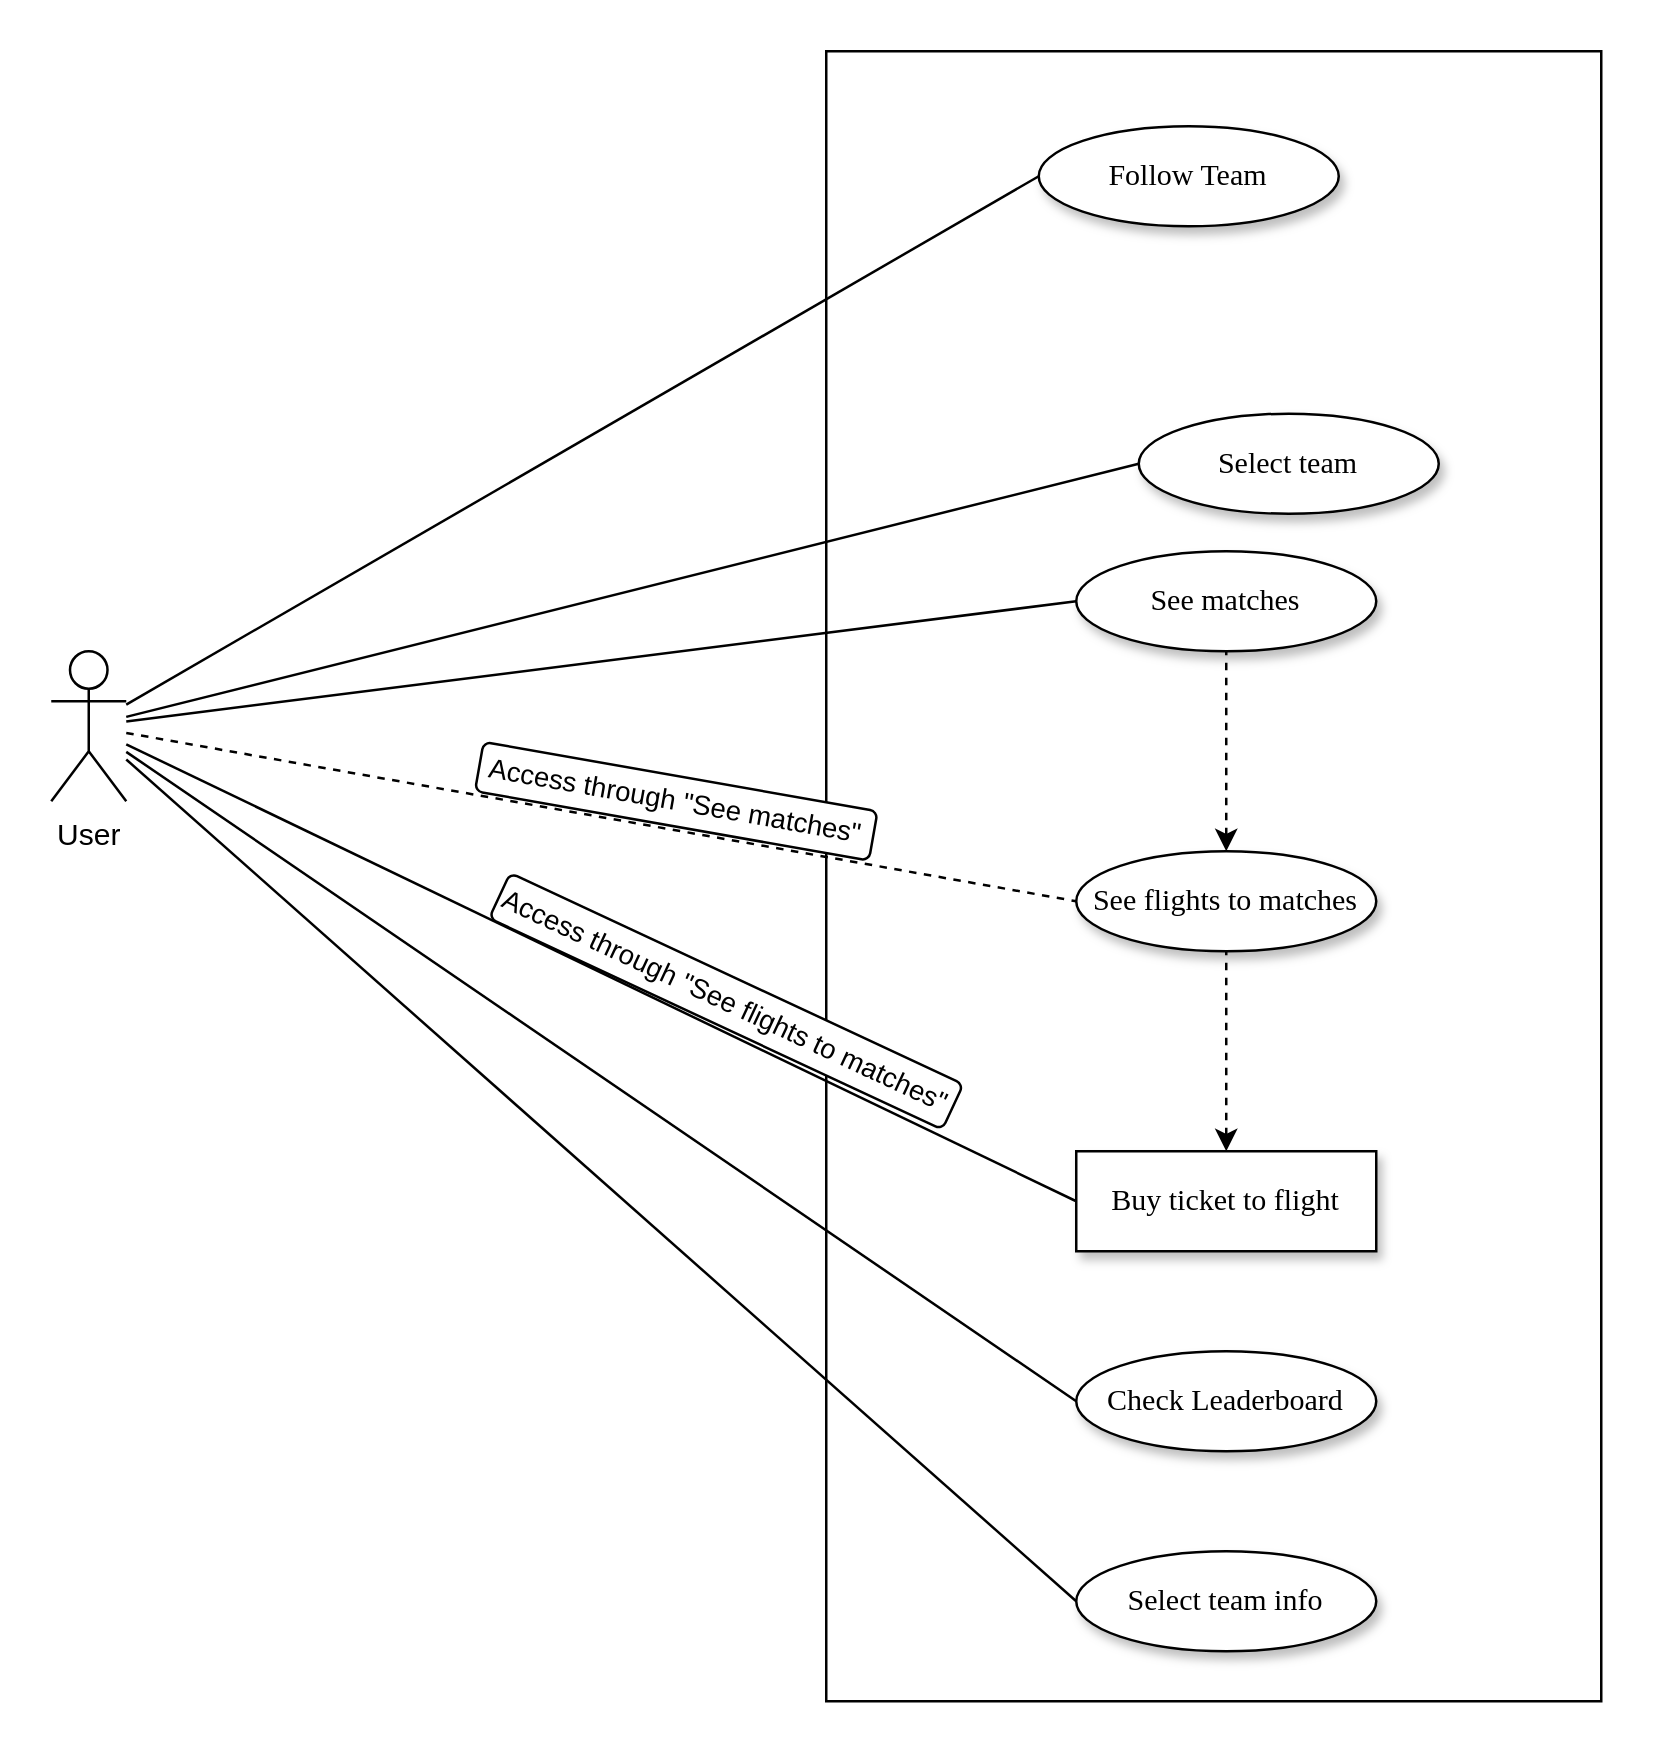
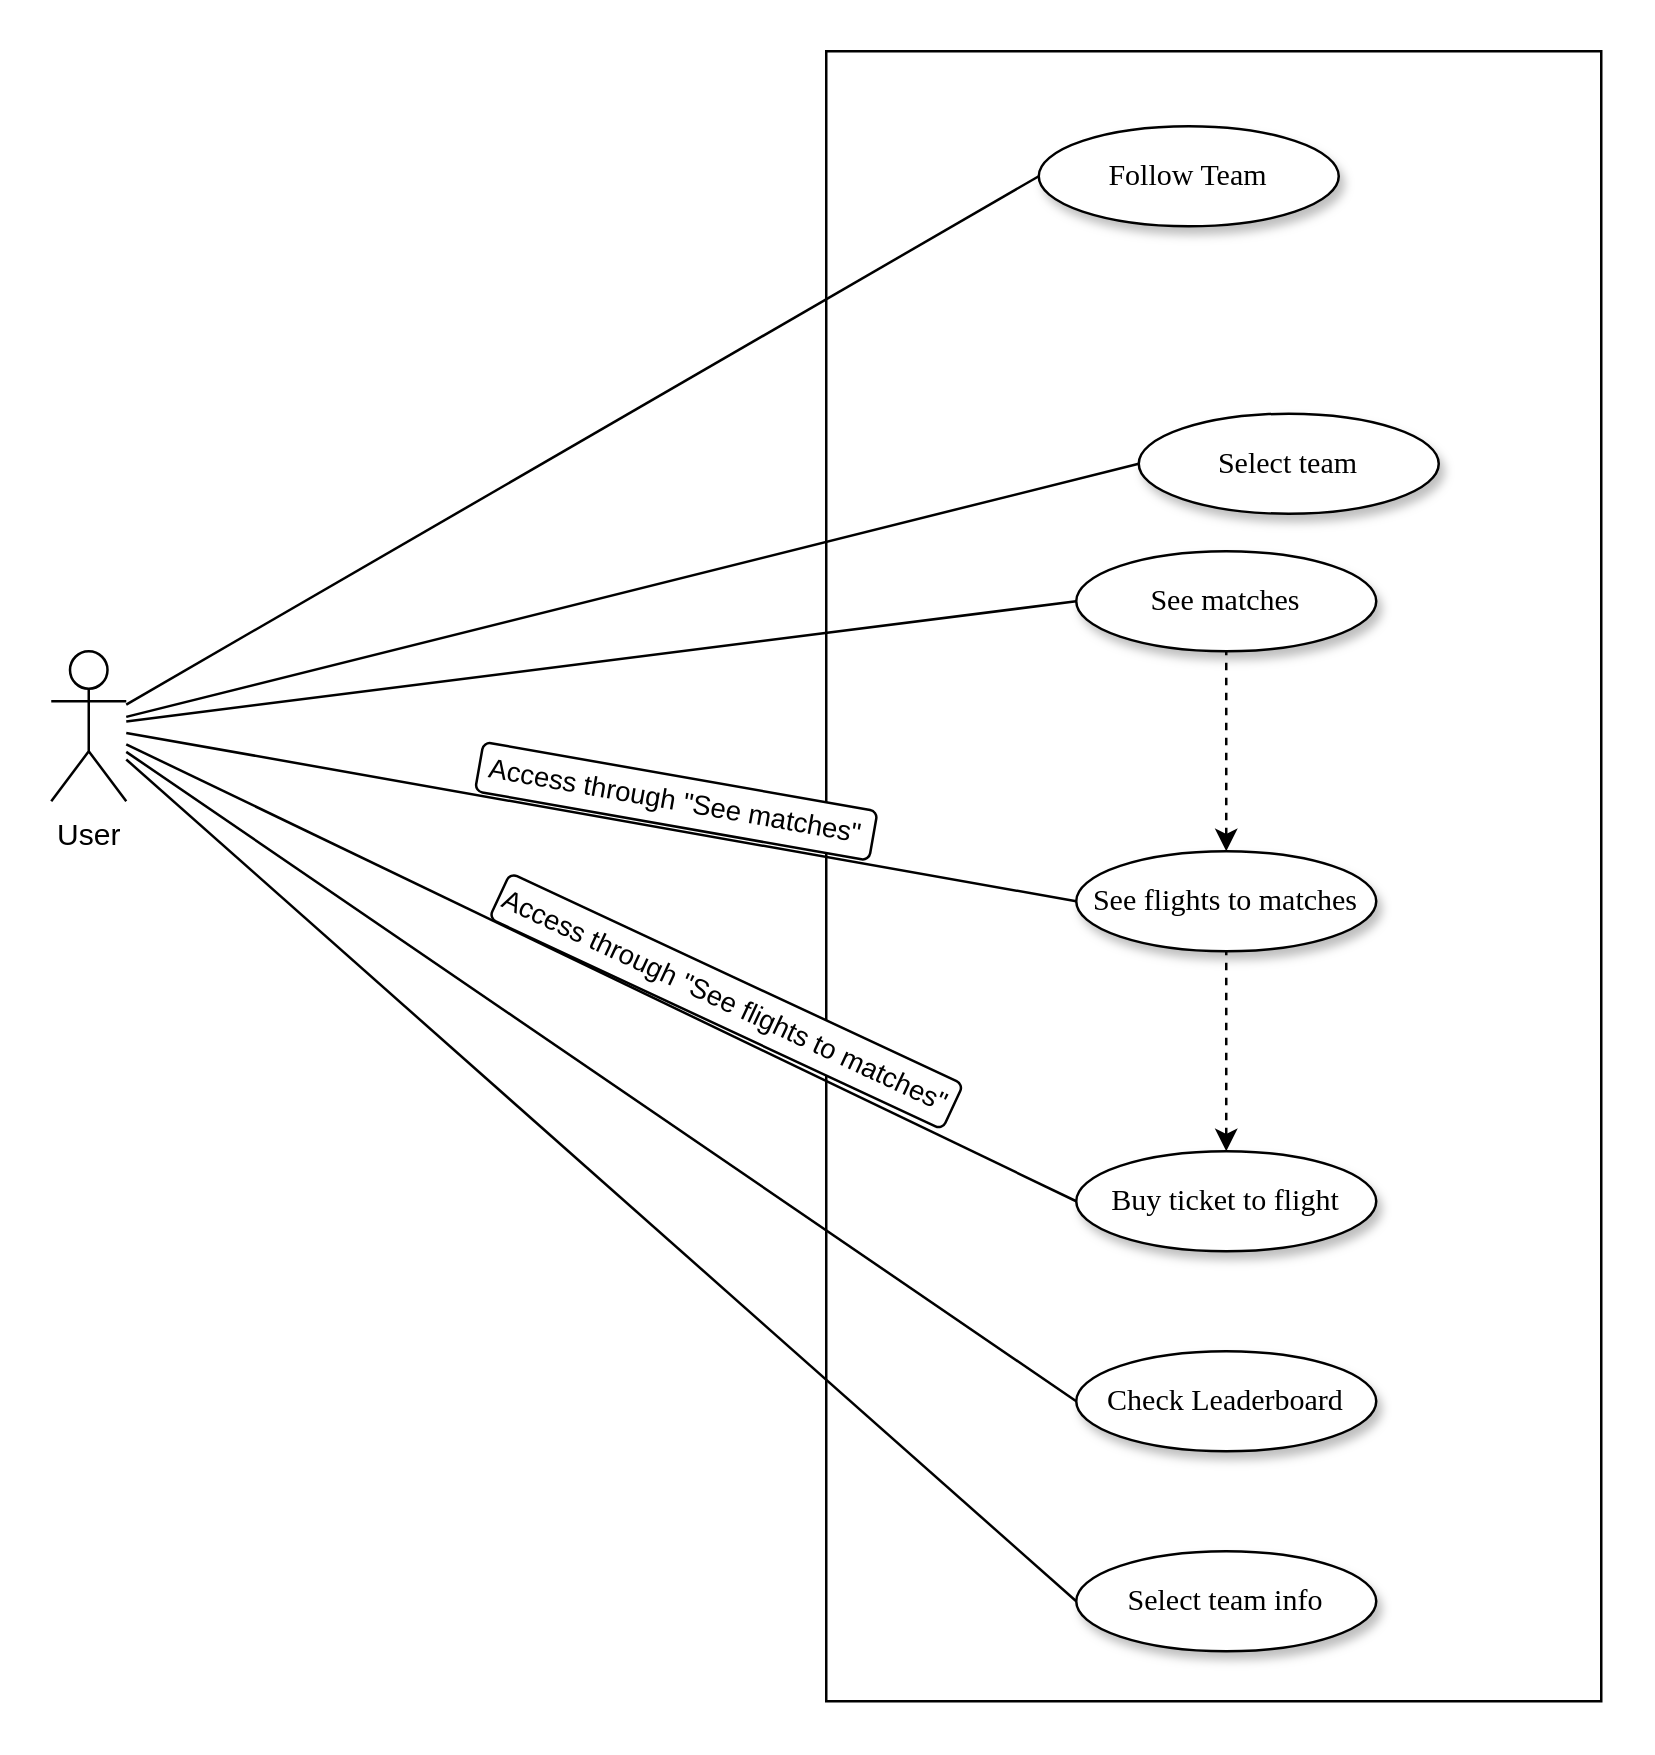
(600, 817) -> (600, 817)
(1226, 1201) -> (1226, 1201)
